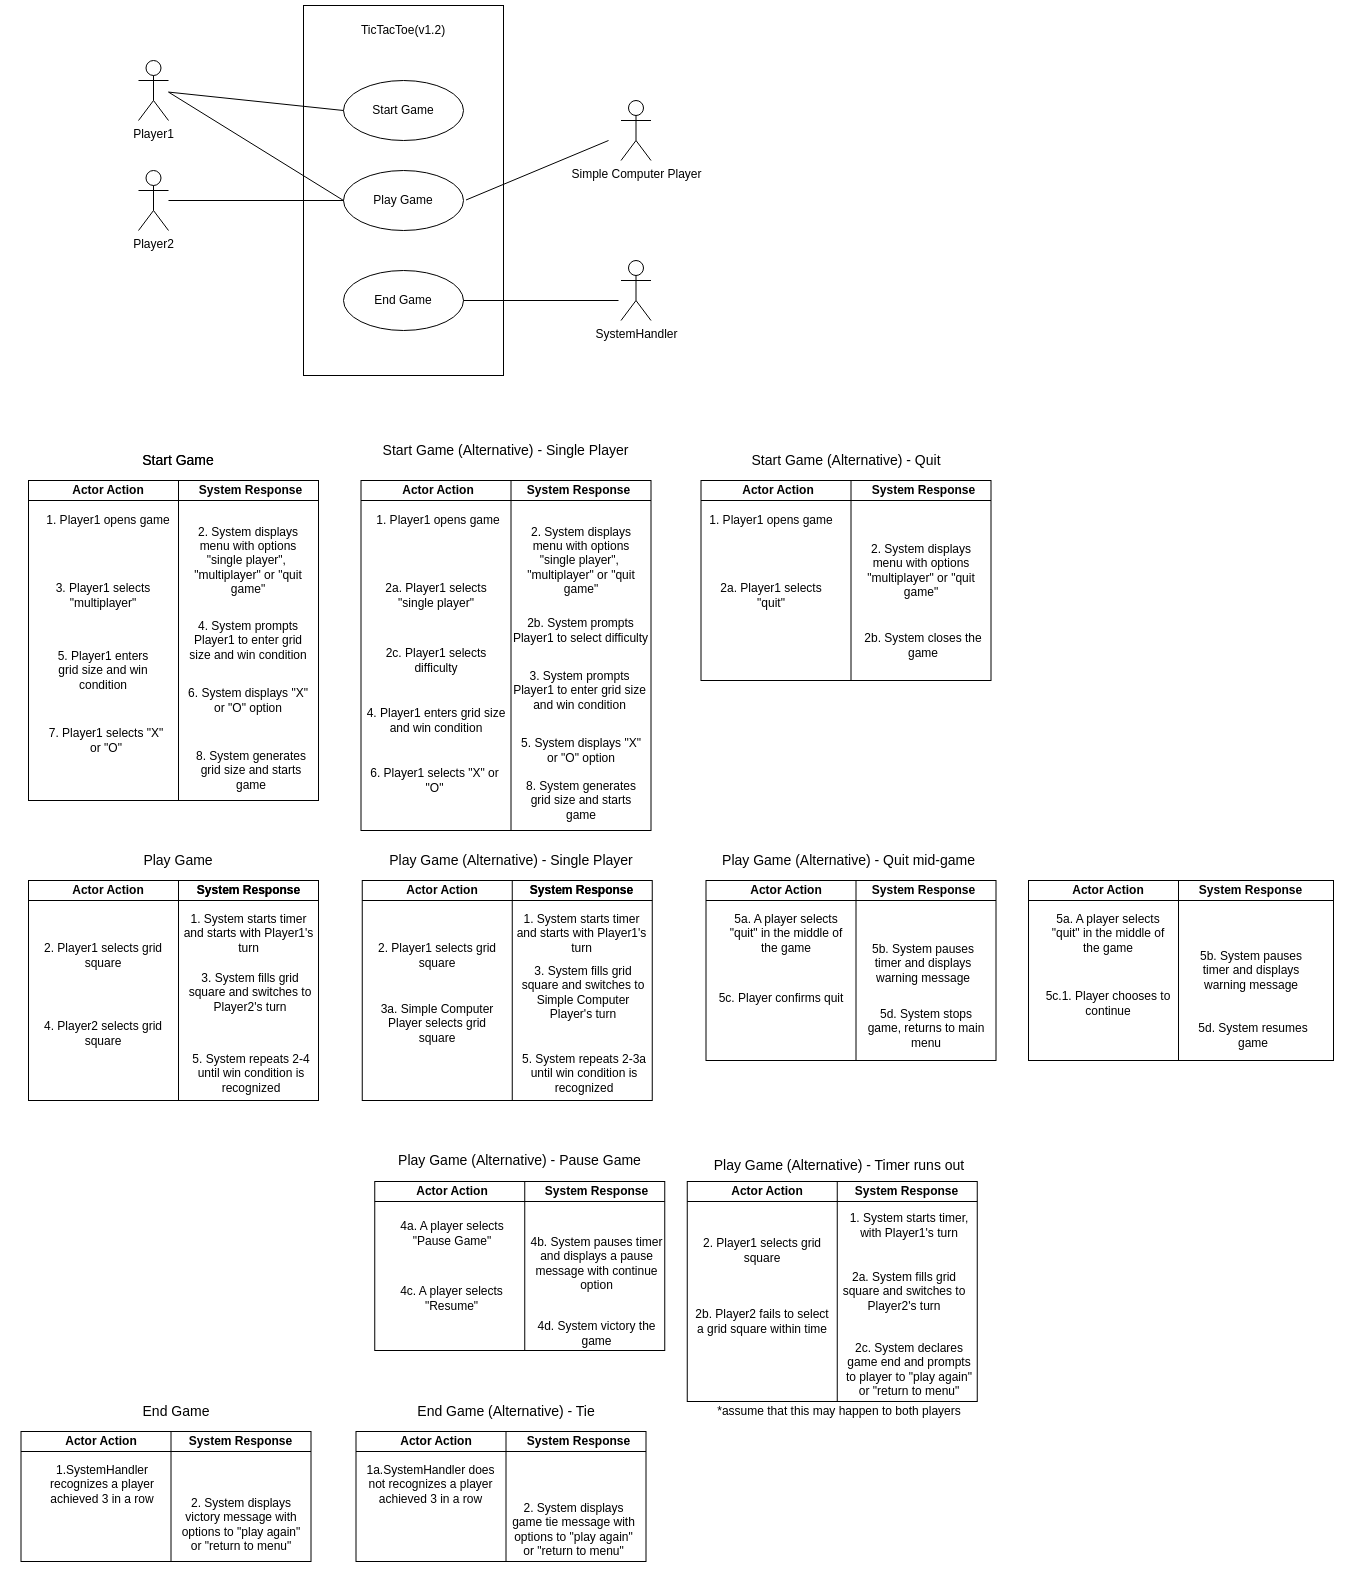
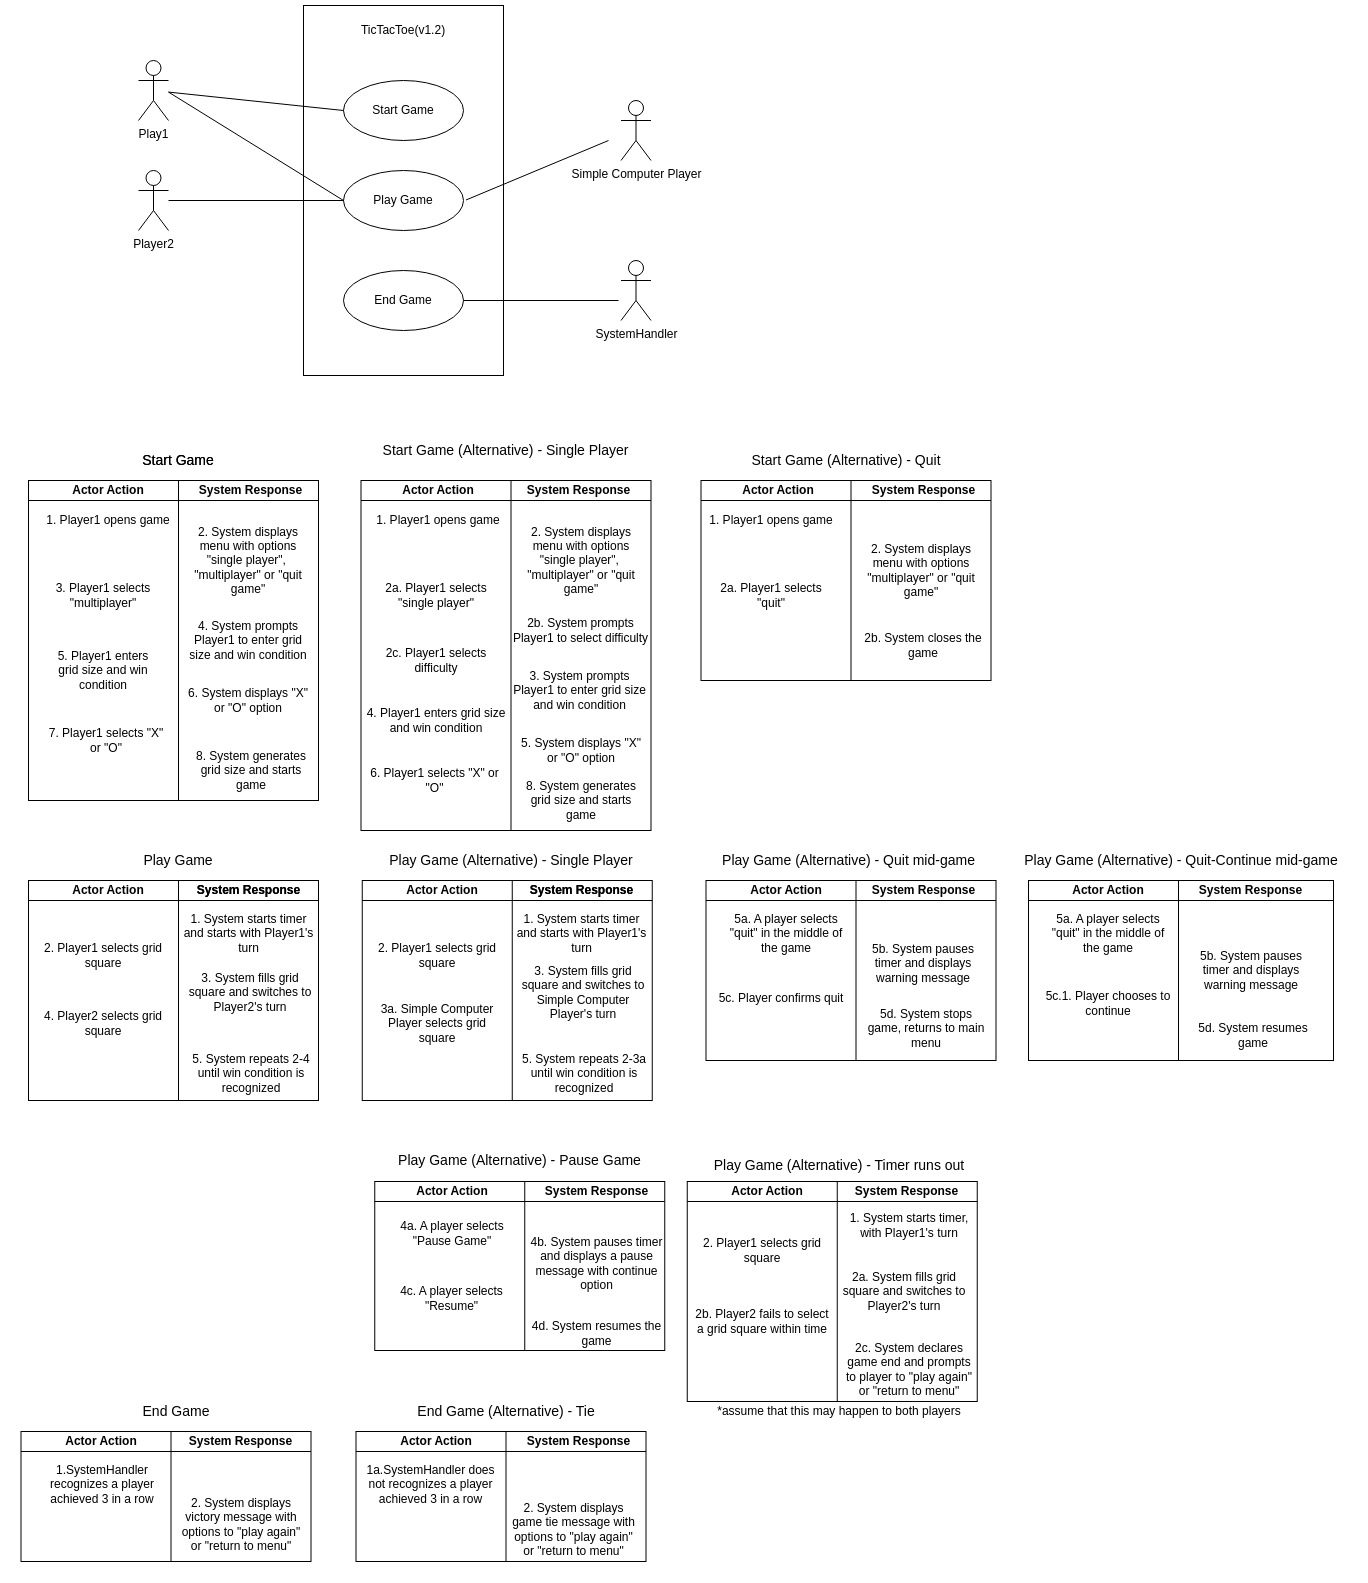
(154, 135) -> (154, 135)
none -> (1181, 861)
(104, 1033) -> (104, 1023)
(597, 1334) -> (597, 1334)
